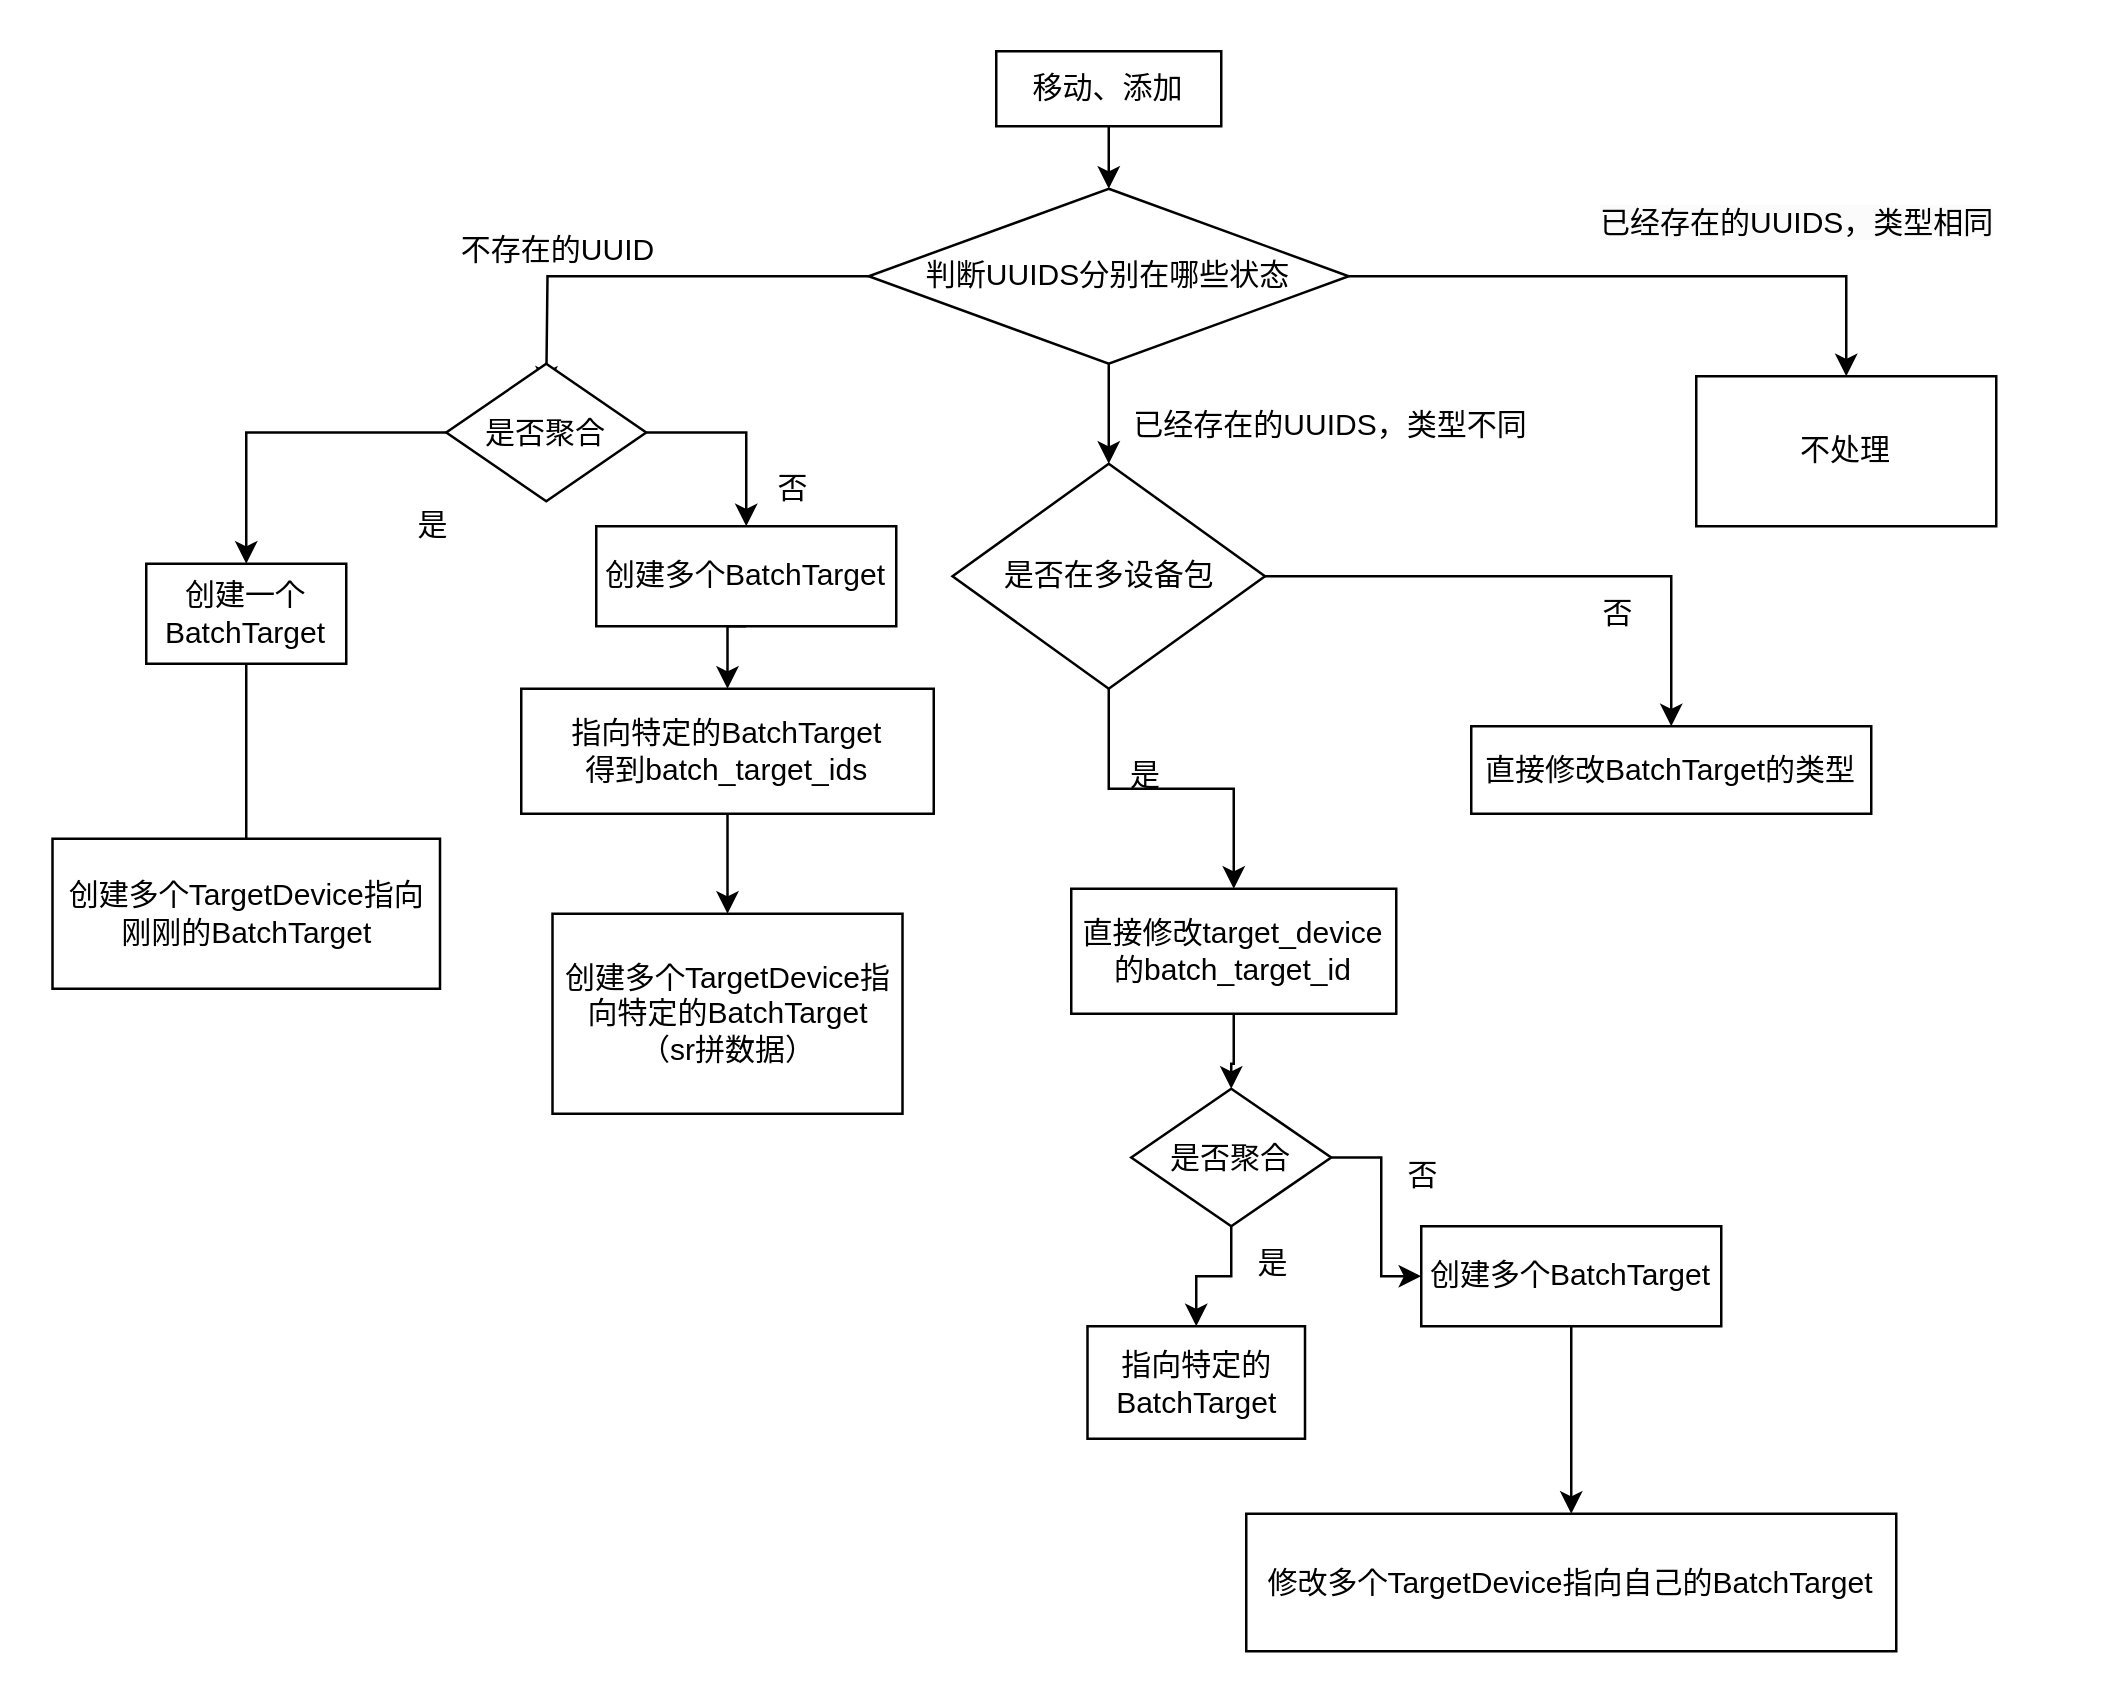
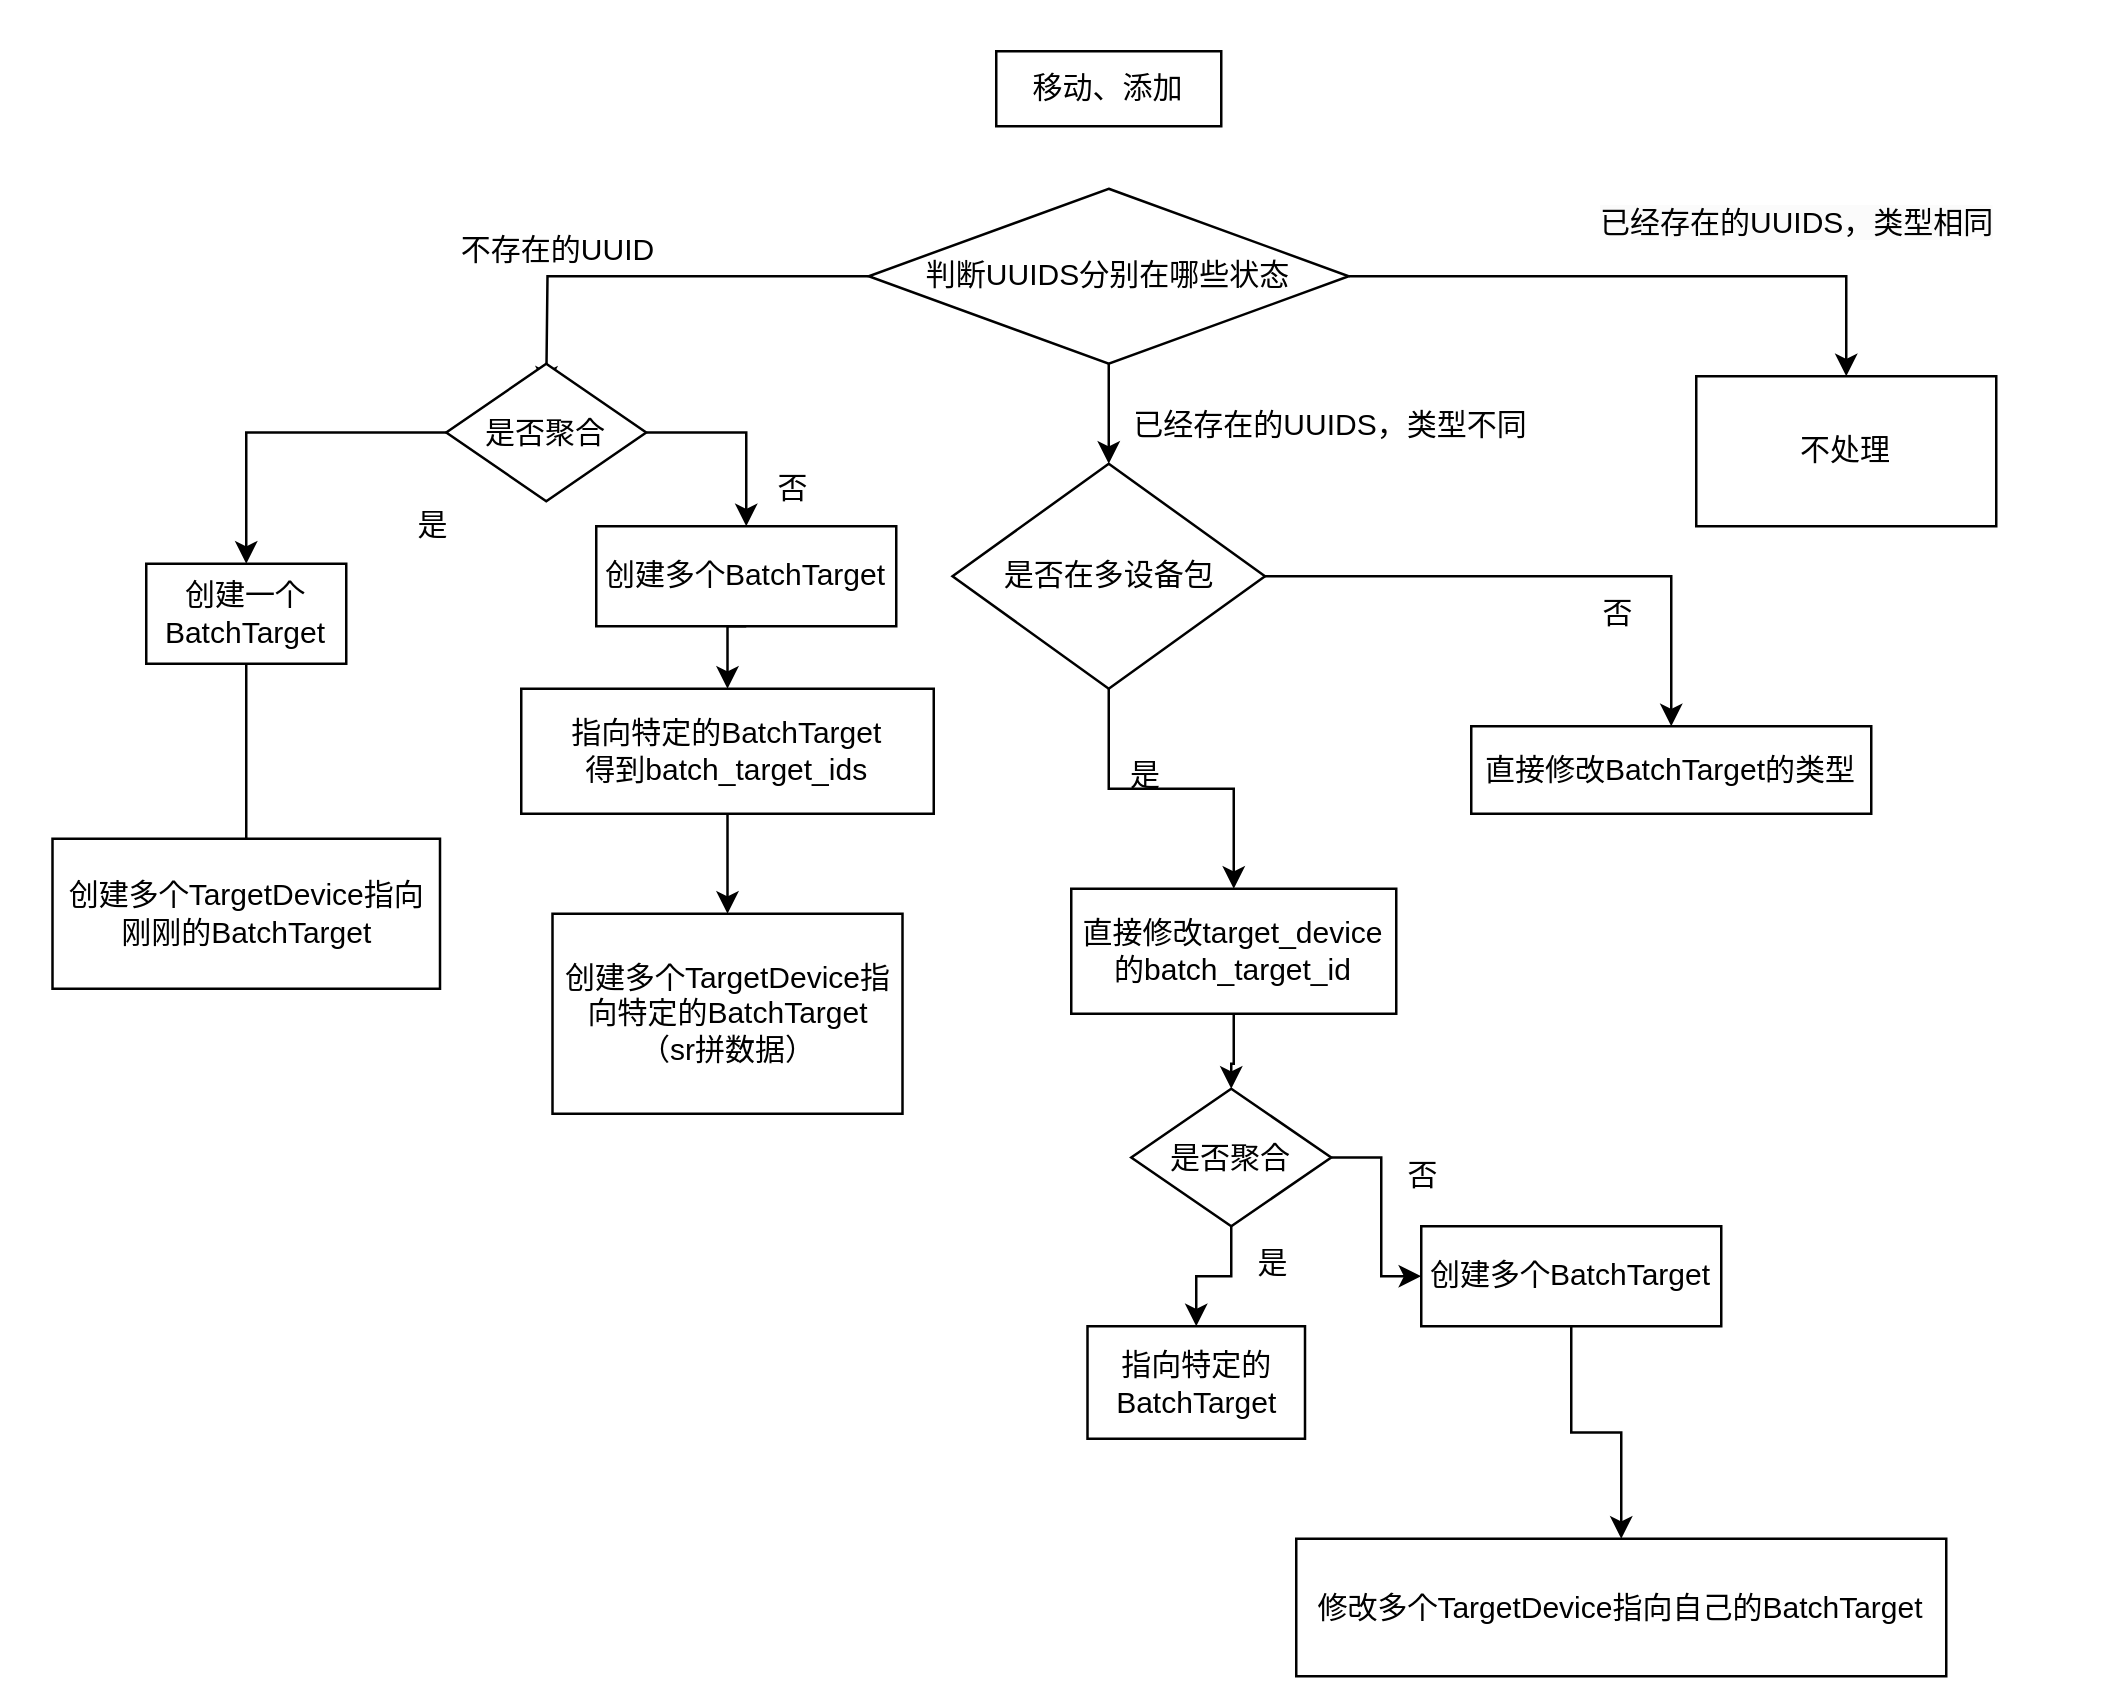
(1109, 166) -> none
(1571, 1583) -> (1621, 1608)
